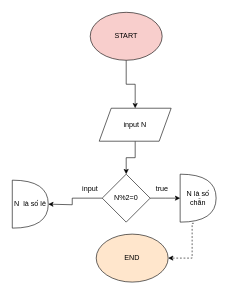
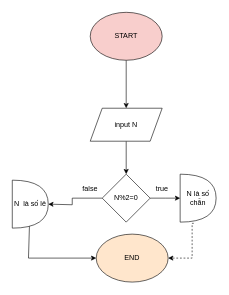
(135, 125) -> (126, 125)
(90, 189) -> (90, 189)
none -> (29, 254)
